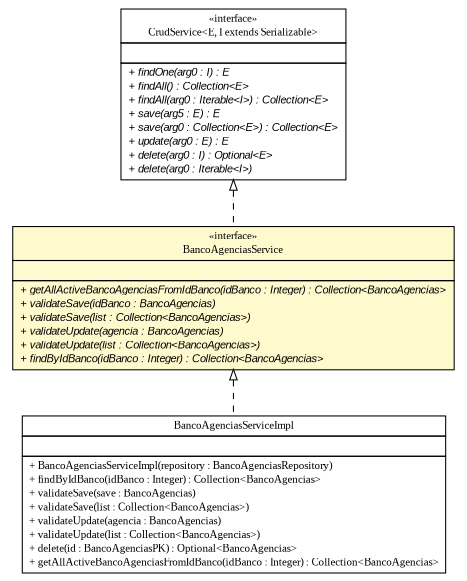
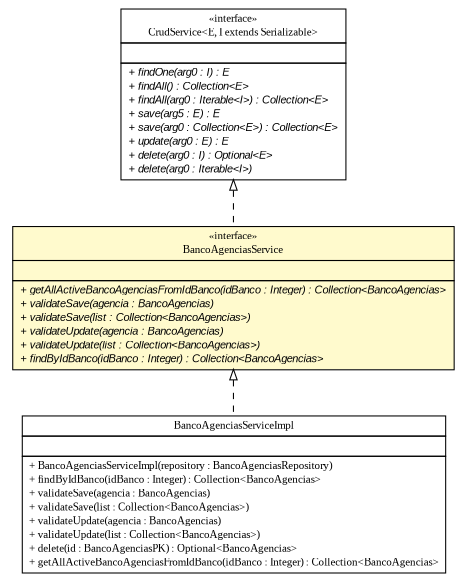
(118, 304) -> (117, 304)
(112, 493) -> (119, 493)
